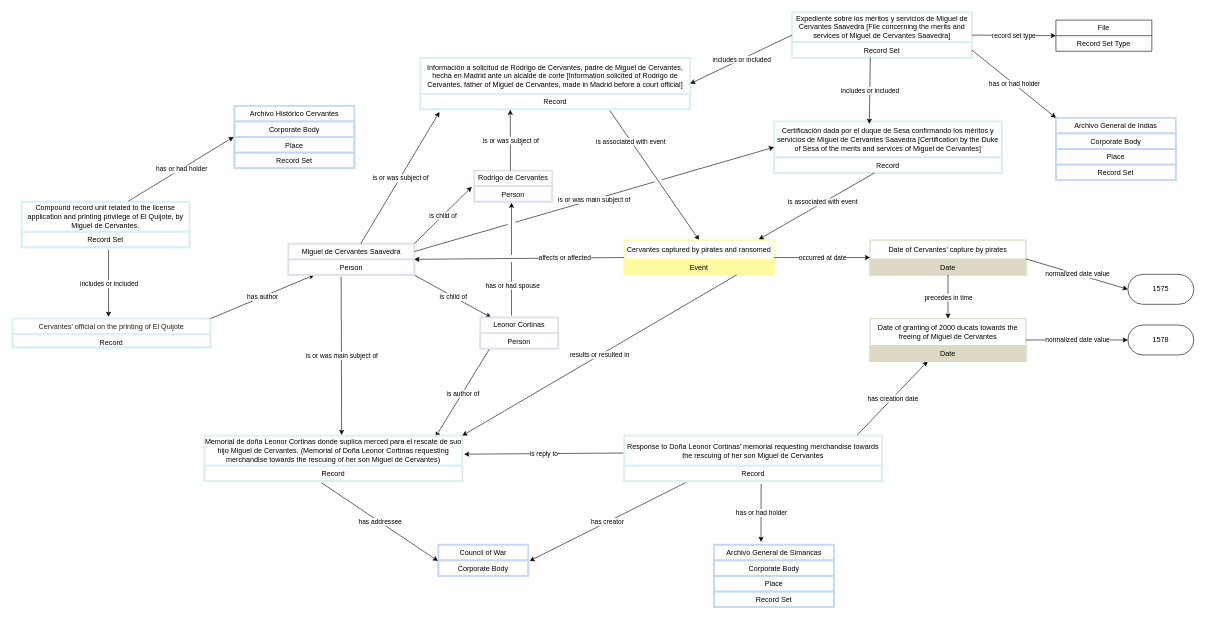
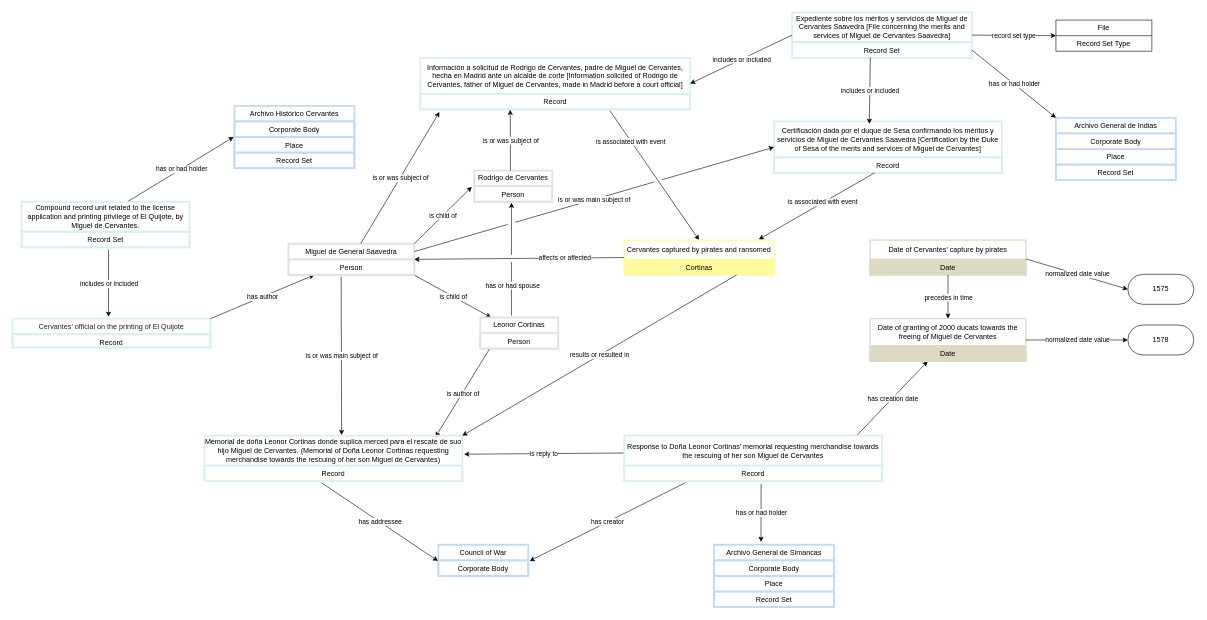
(351, 252) -> (351, 252)
(821, 258) -> none
(699, 268) -> (699, 268)
